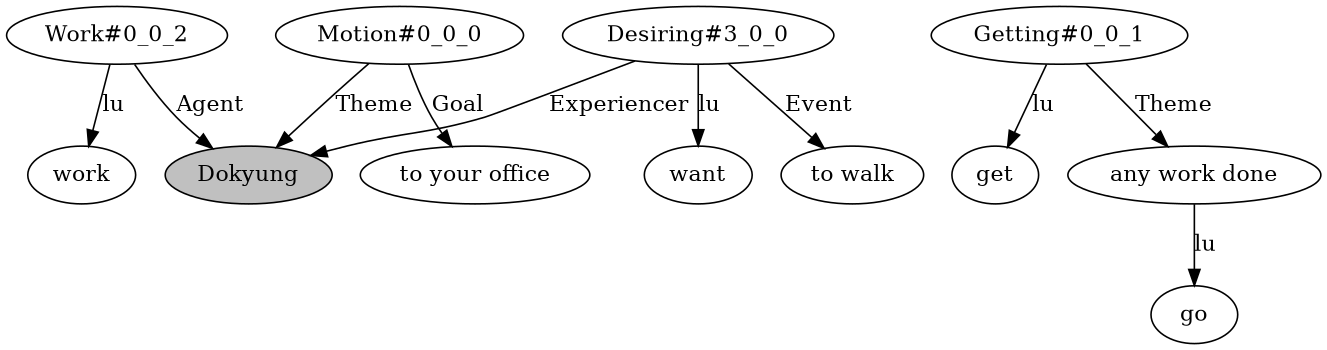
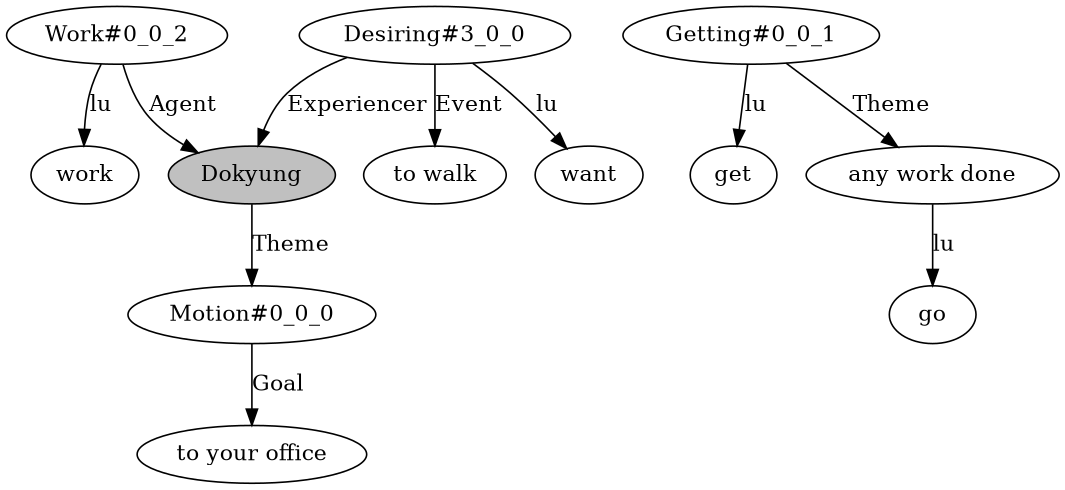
(328, 100) -> (252, 237)
